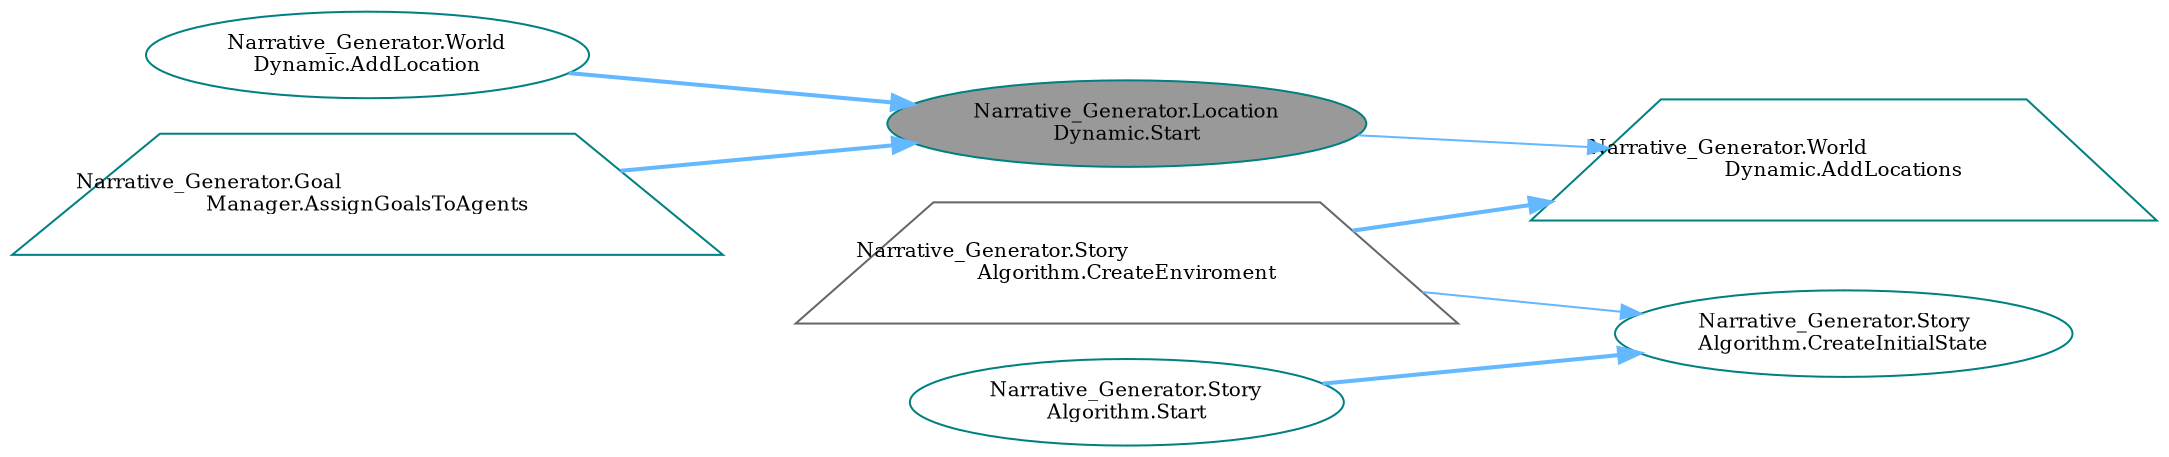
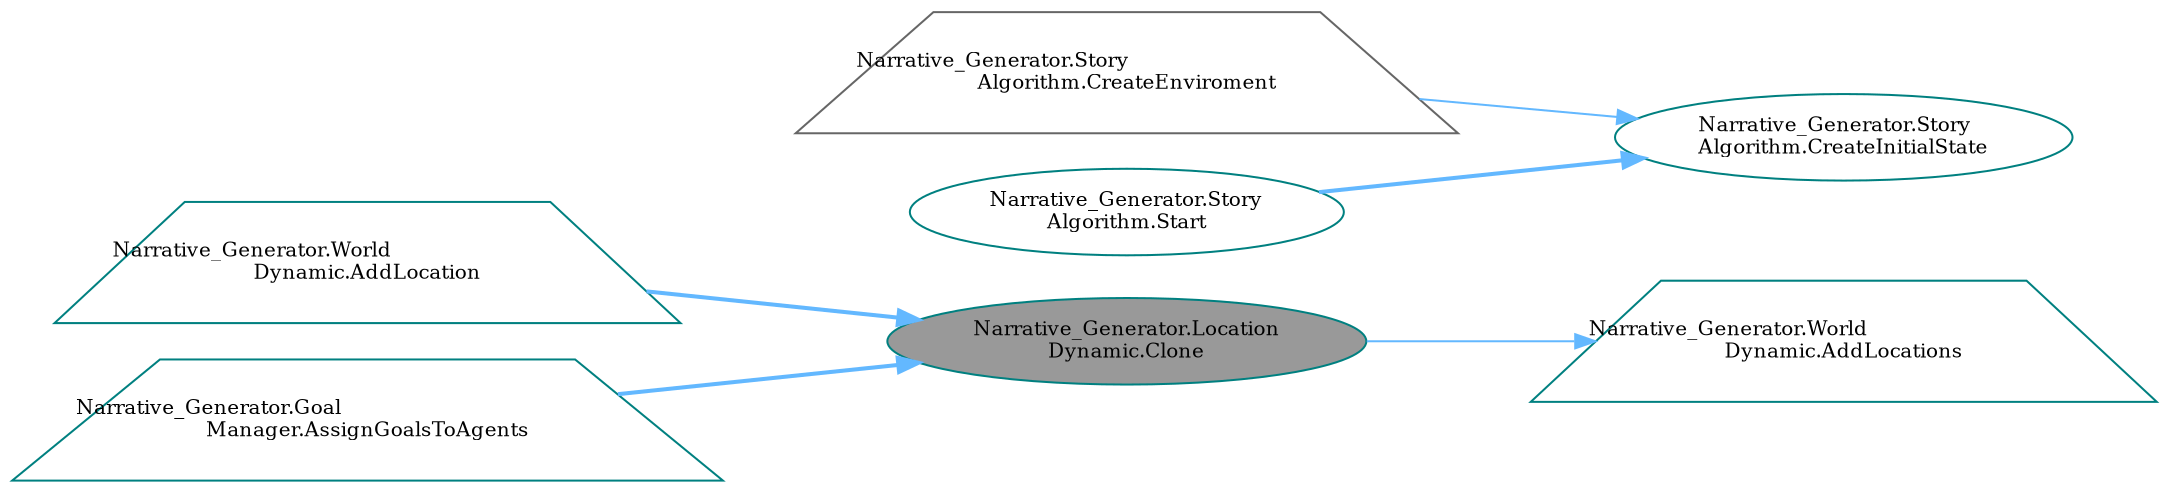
(368, 55) -> (368, 263)
(1127, 124) -> (1127, 341)
(1441, 218) -> none
